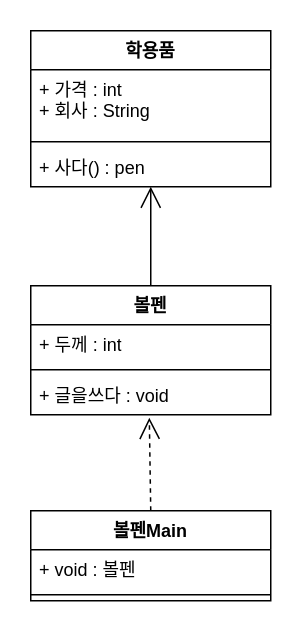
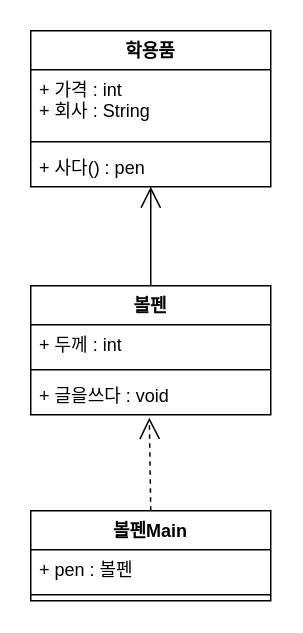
(91, 571) -> (89, 571)
